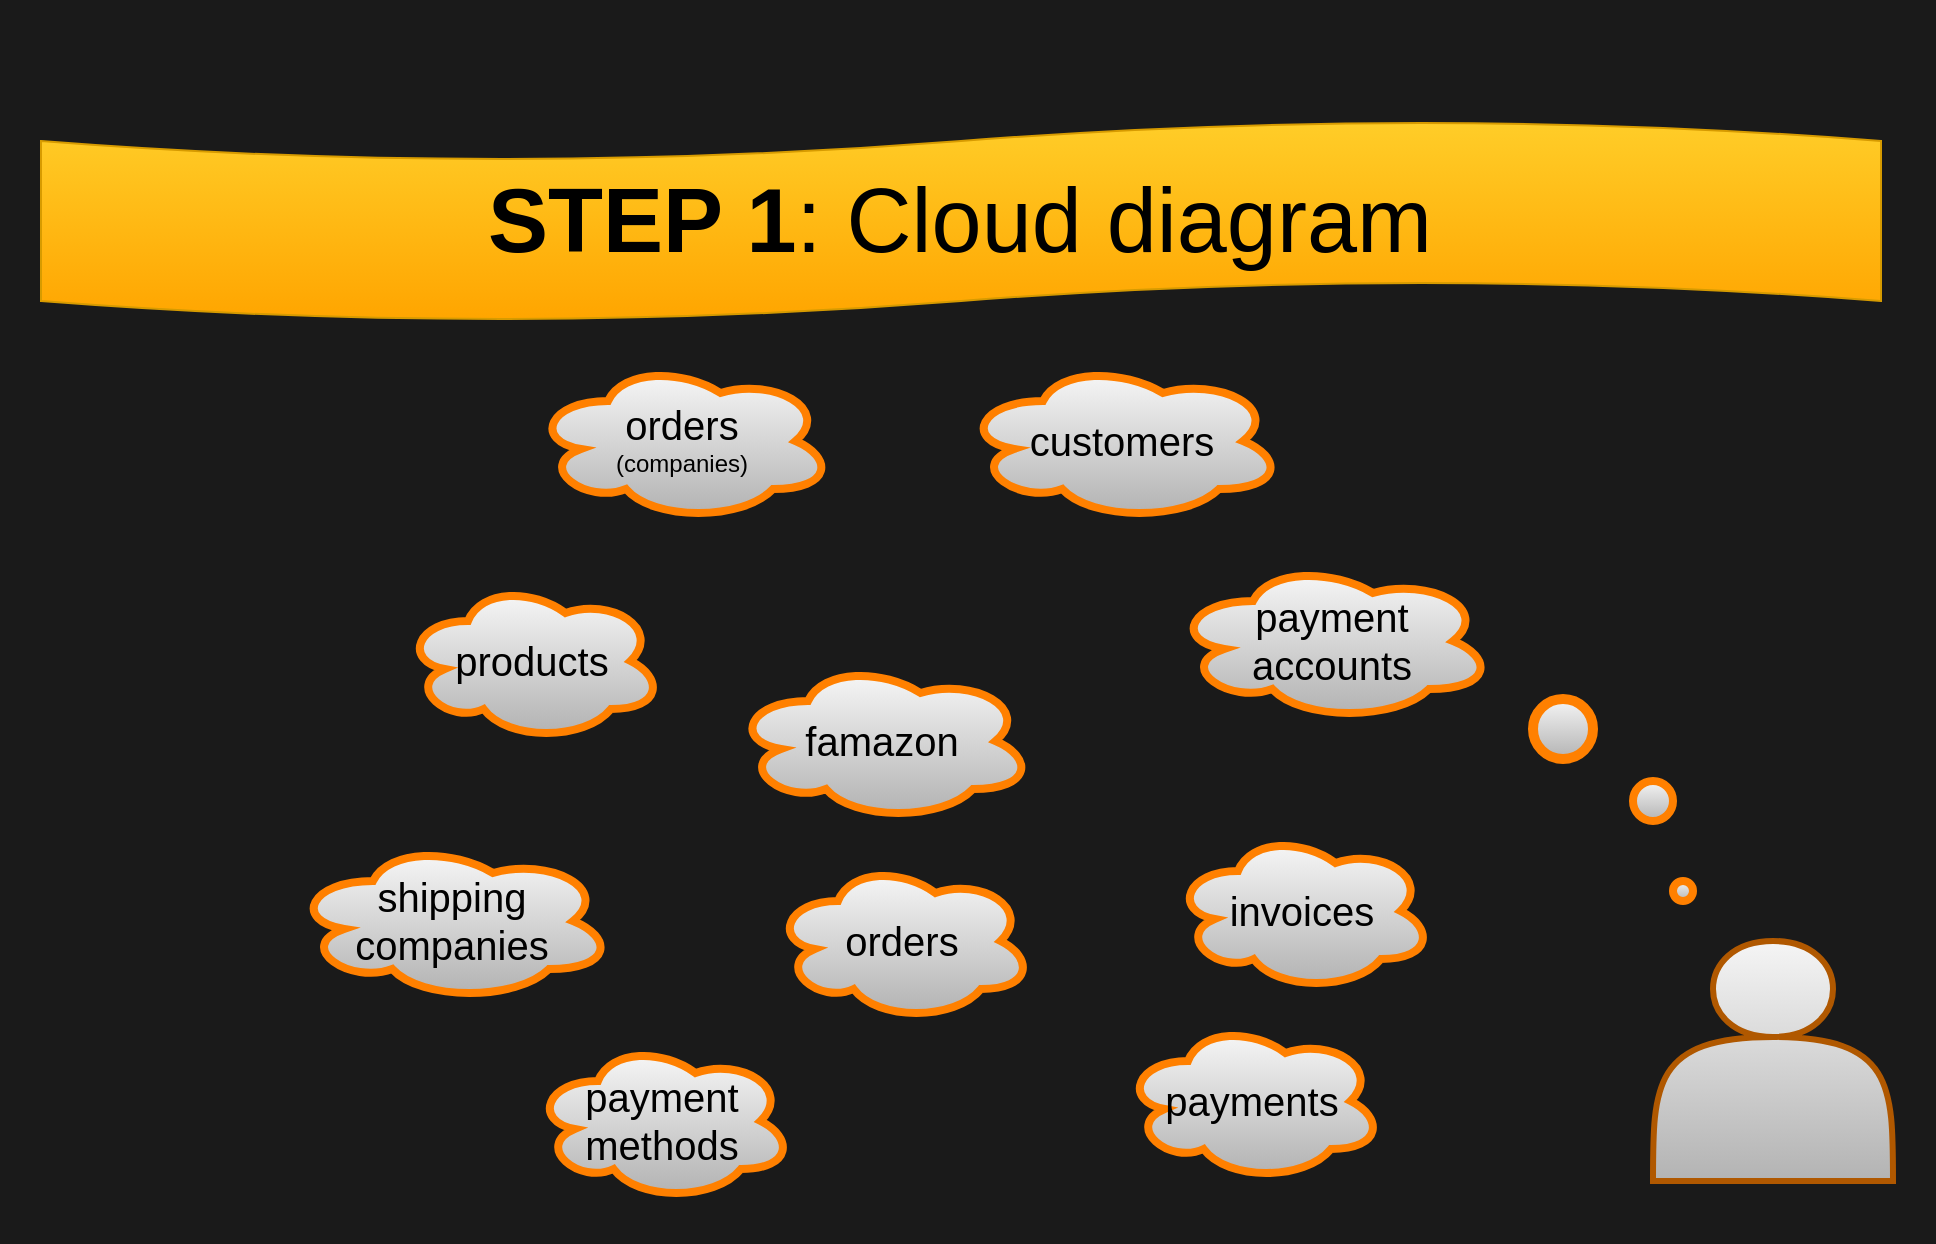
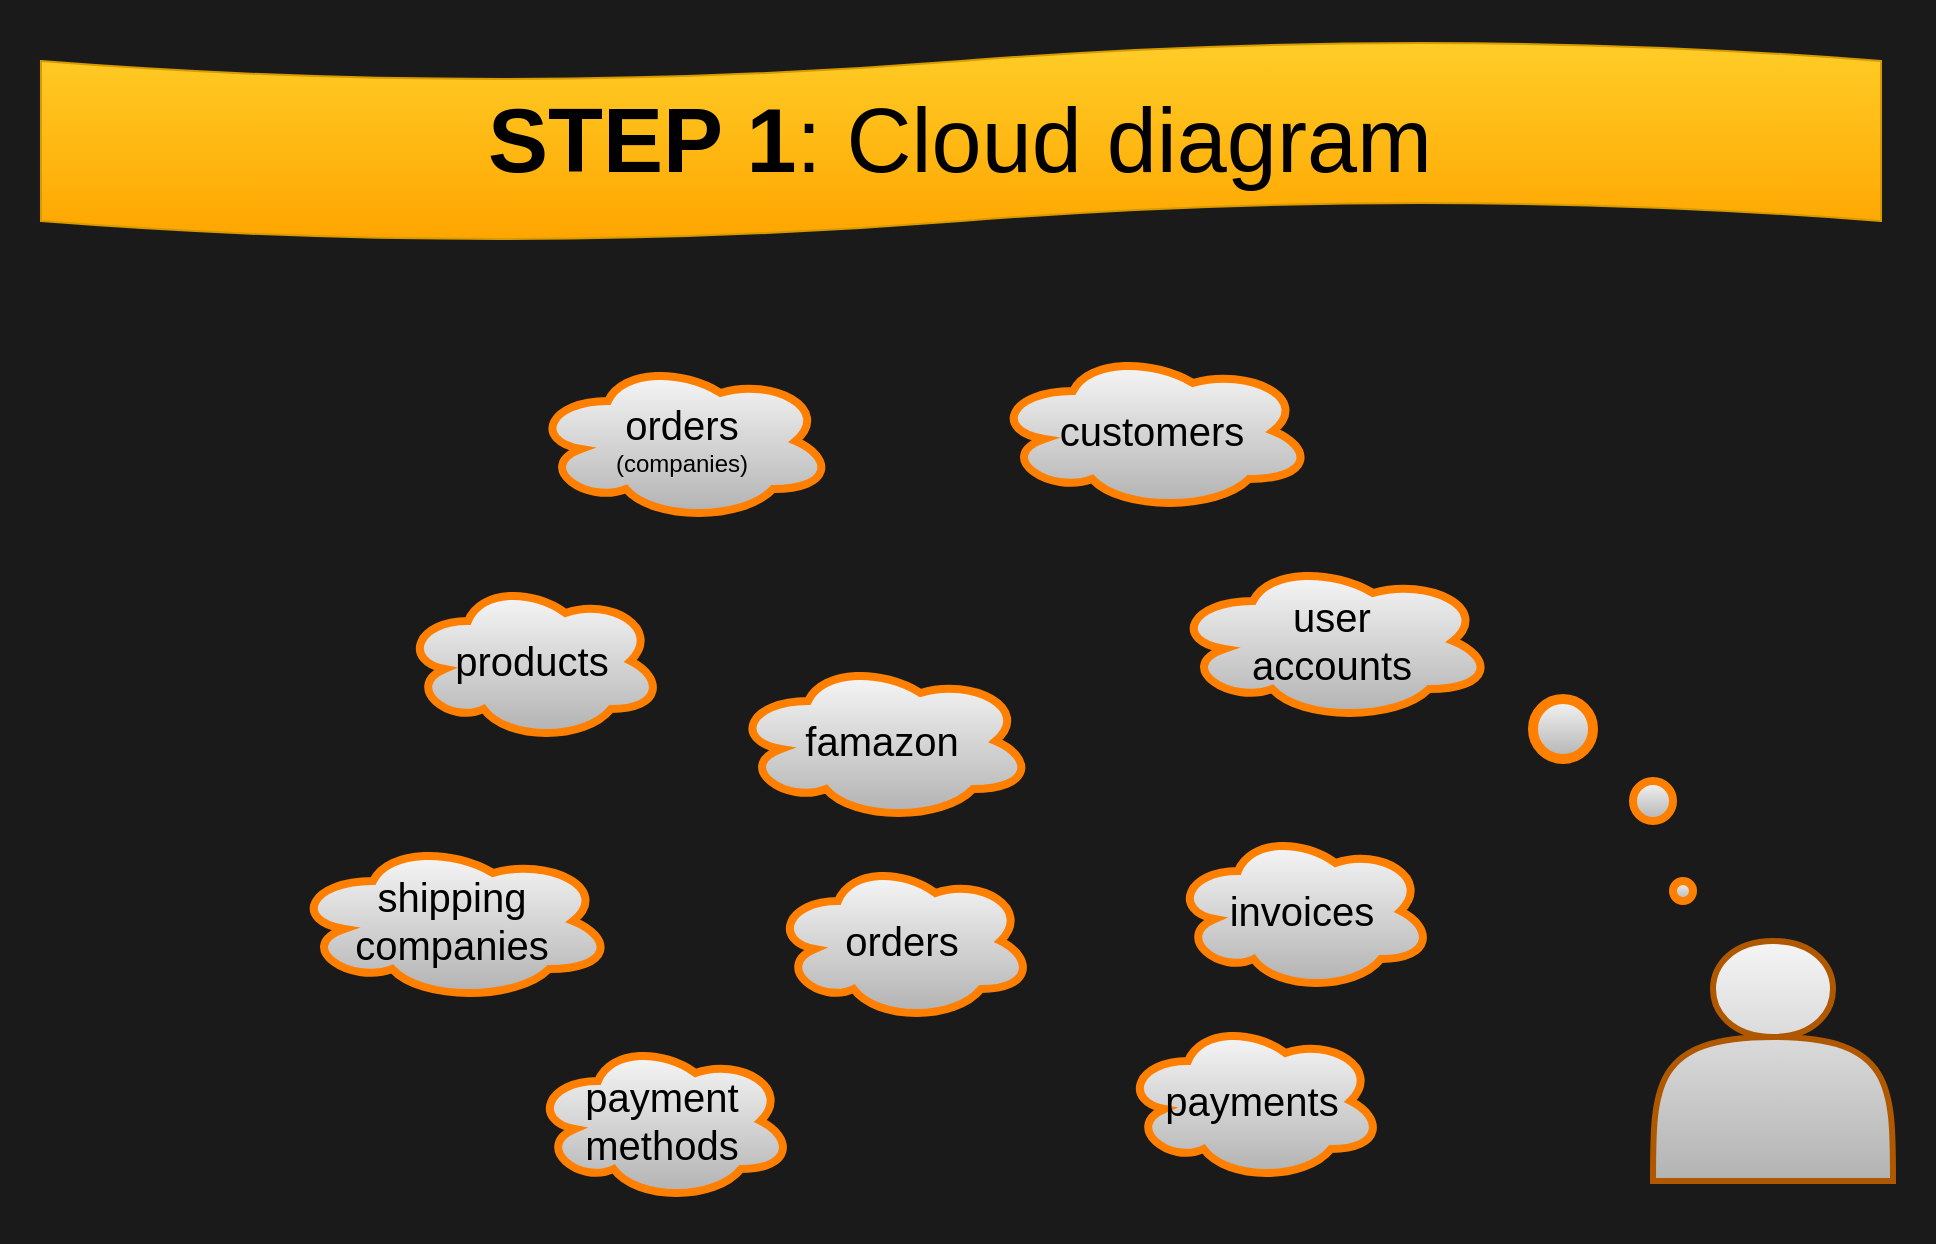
(961, 221) -> (961, 141)
(1123, 441) -> (1153, 431)
(1333, 641) -> (1333, 641)
